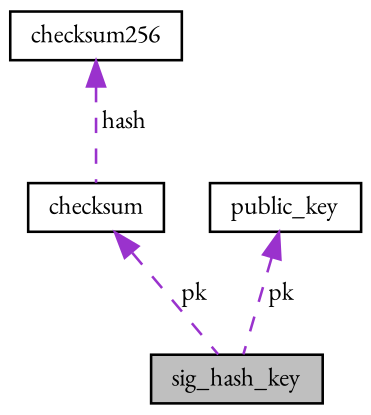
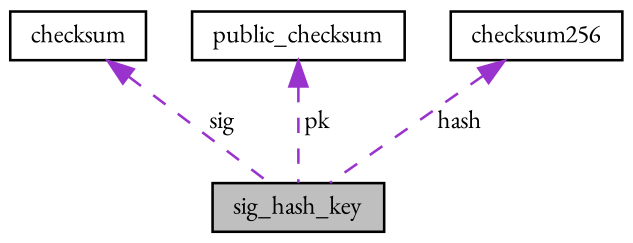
(96, 135) -> (407, 129)
(286, 207) -> (298, 36)
(192, 293) -> (220, 122)
